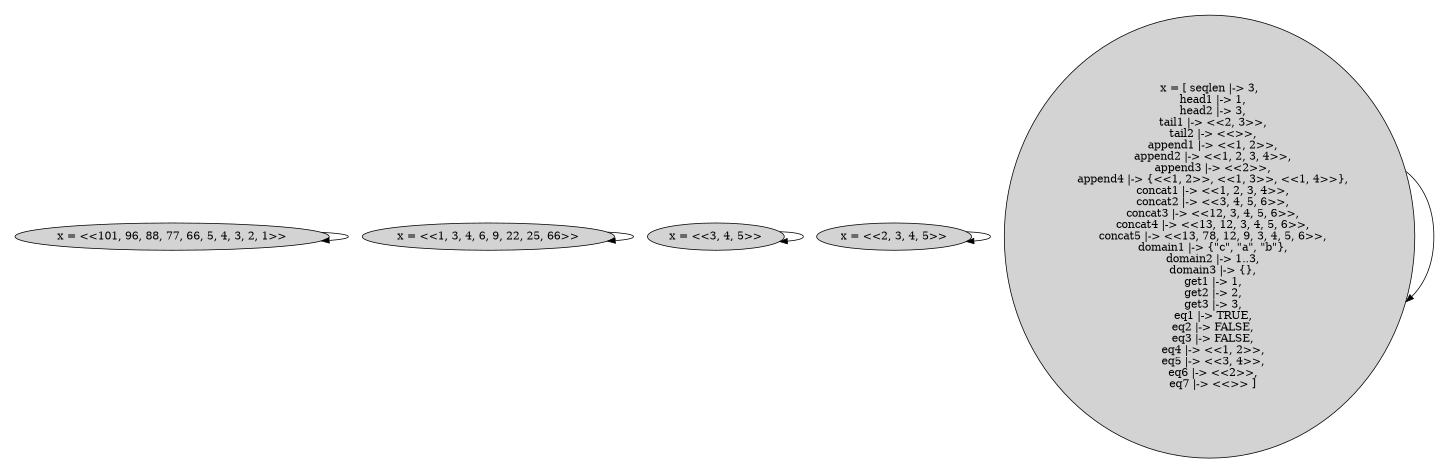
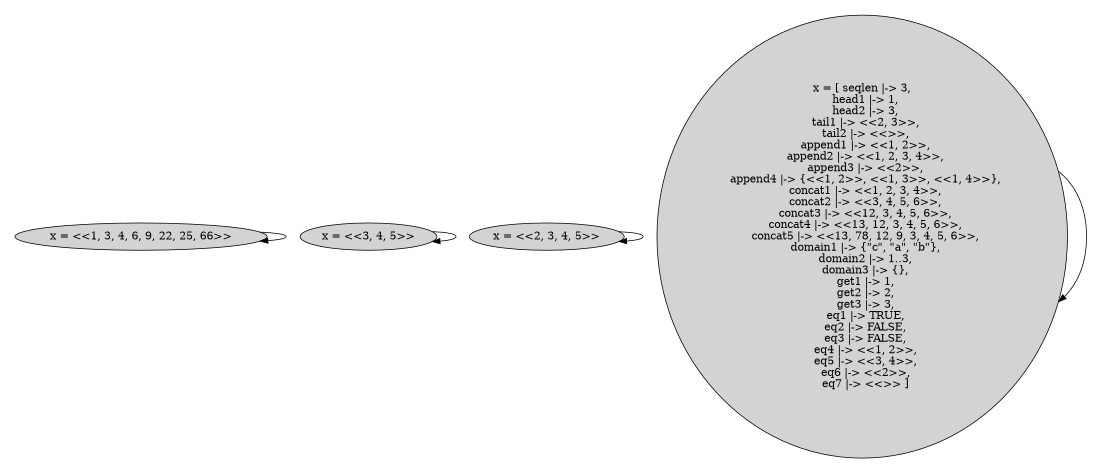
(172, 237) -> none
